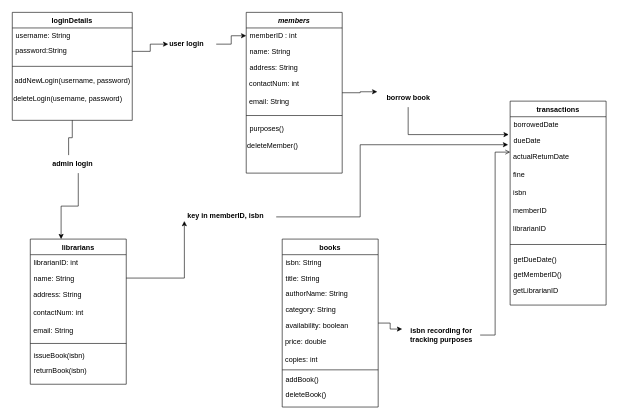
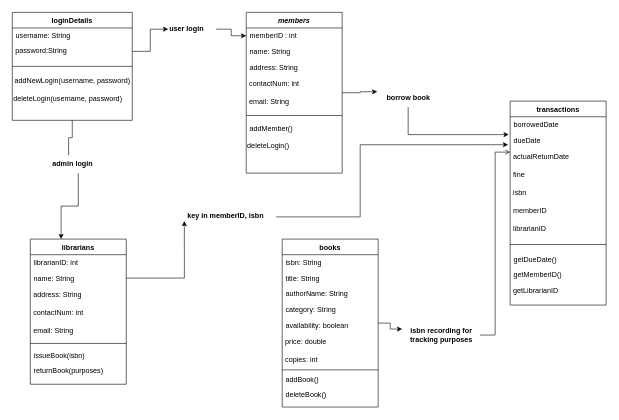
(192, 44) -> (192, 29)
(270, 128) -> (272, 128)
(275, 146) -> (272, 146)
(65, 371) -> (74, 371)
